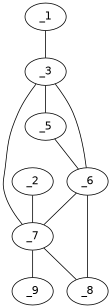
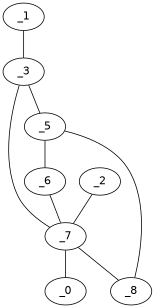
(77, 124) -> none
(88, 236) -> (135, 185)
(33, 291) -> (66, 291)
